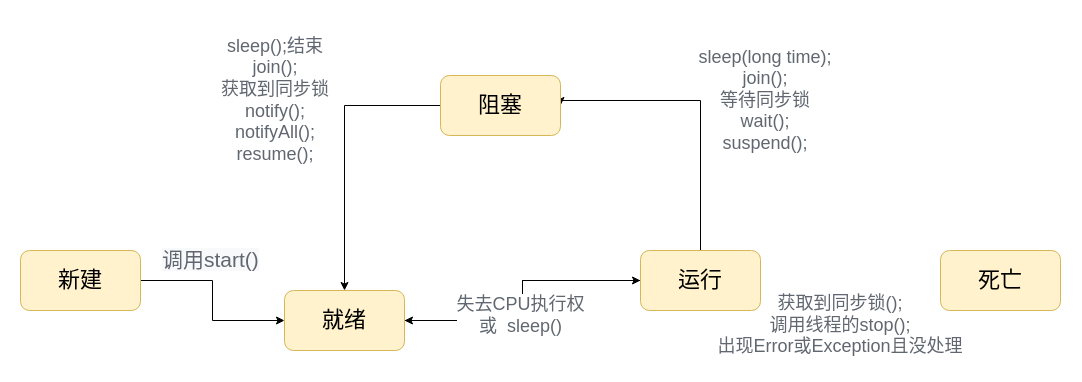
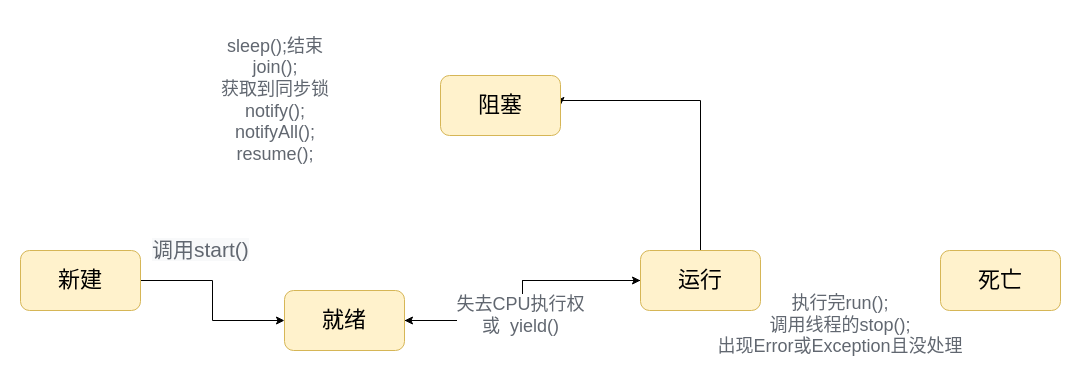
(766, 101) -> none
(345, 147) -> none
(216, 261) -> (206, 251)
(521, 316) -> (521, 316)
(841, 326) -> (841, 326)
